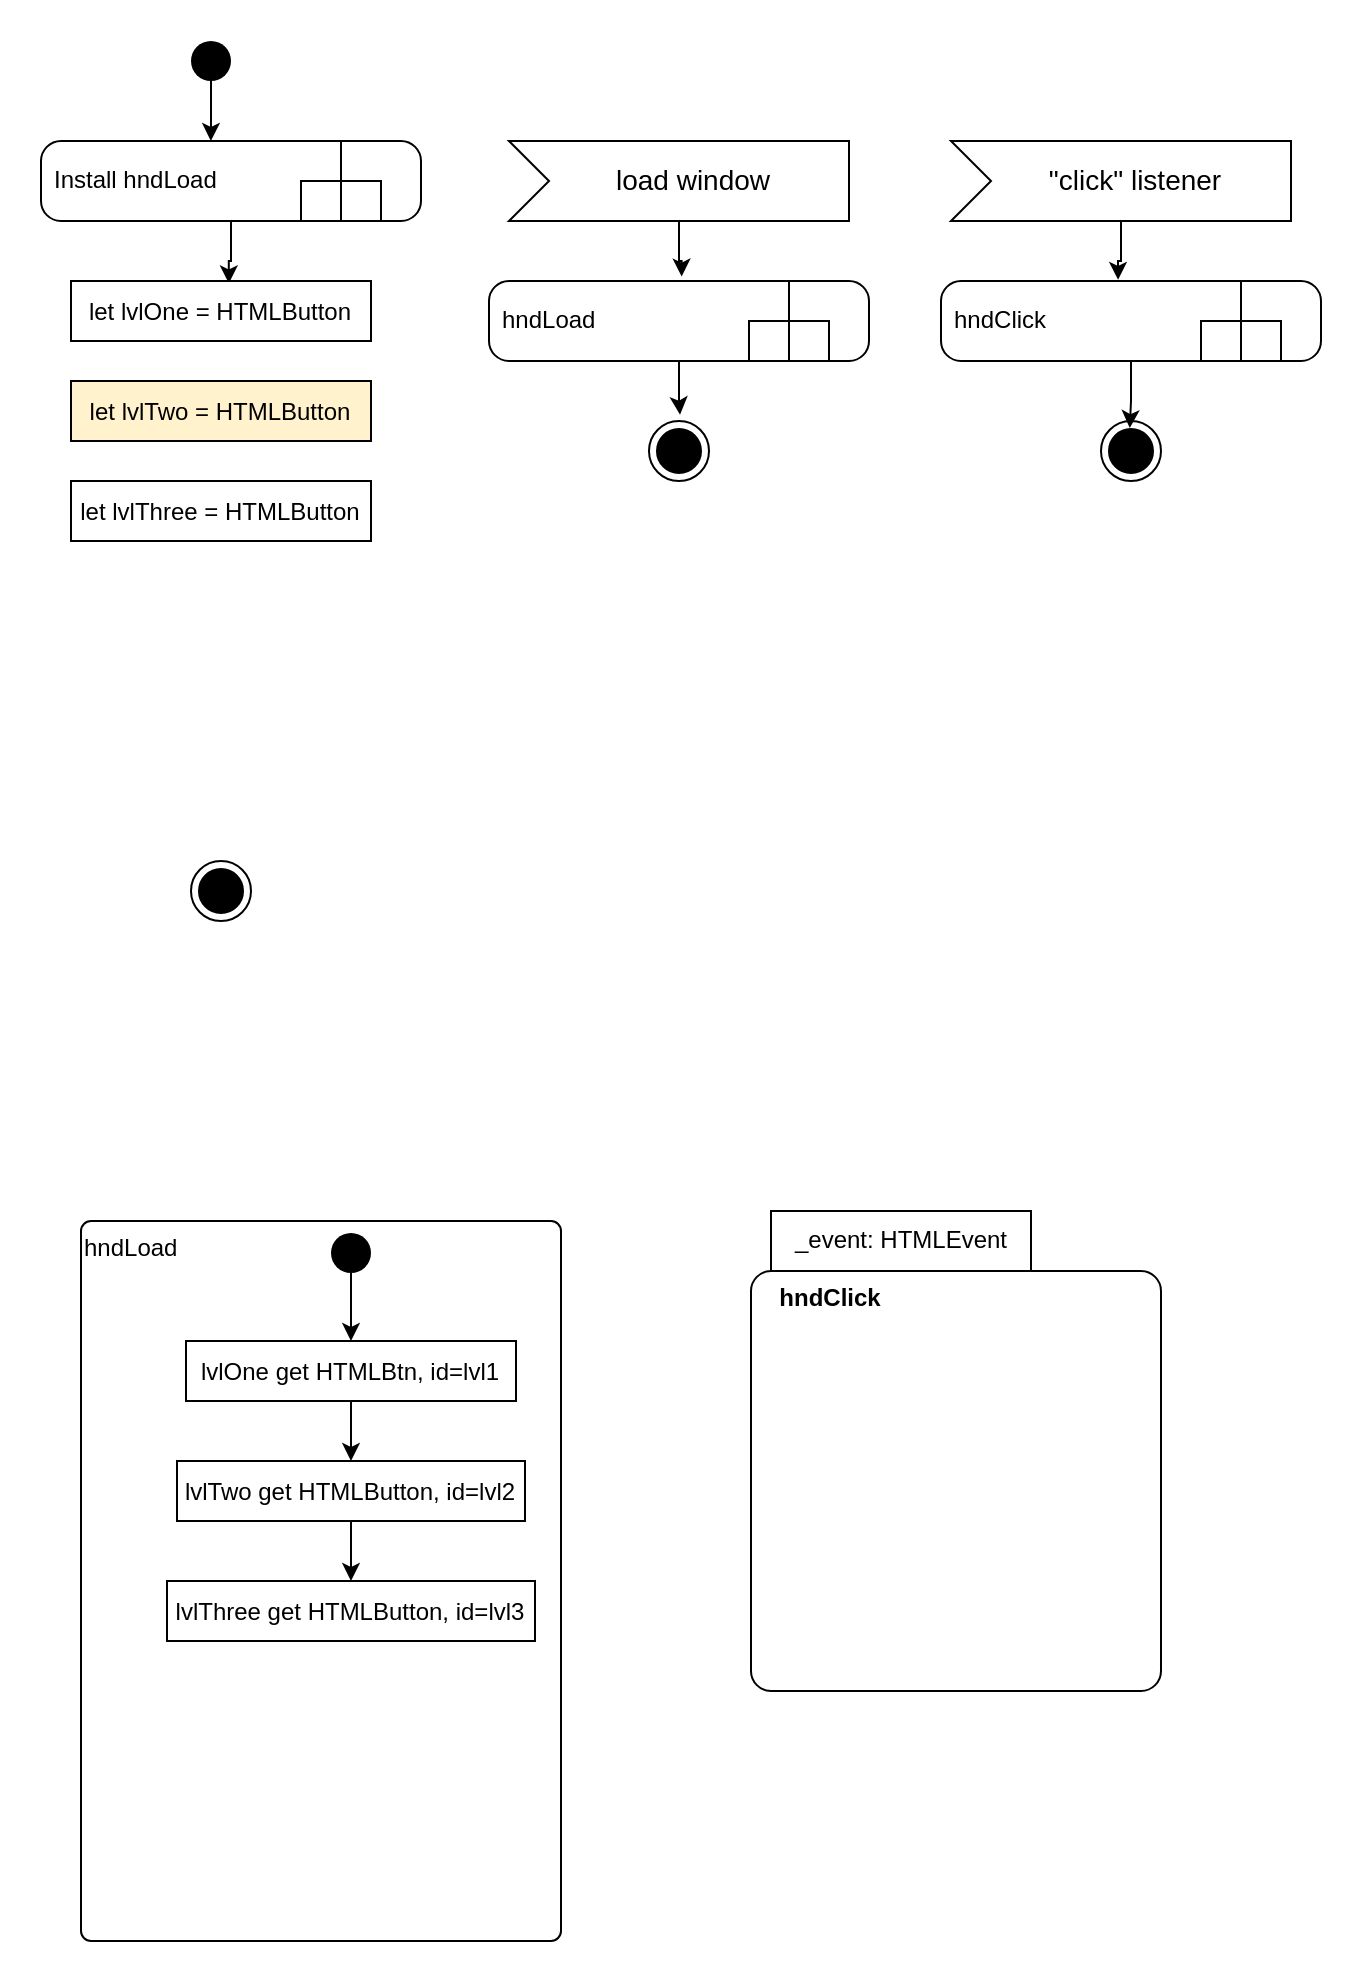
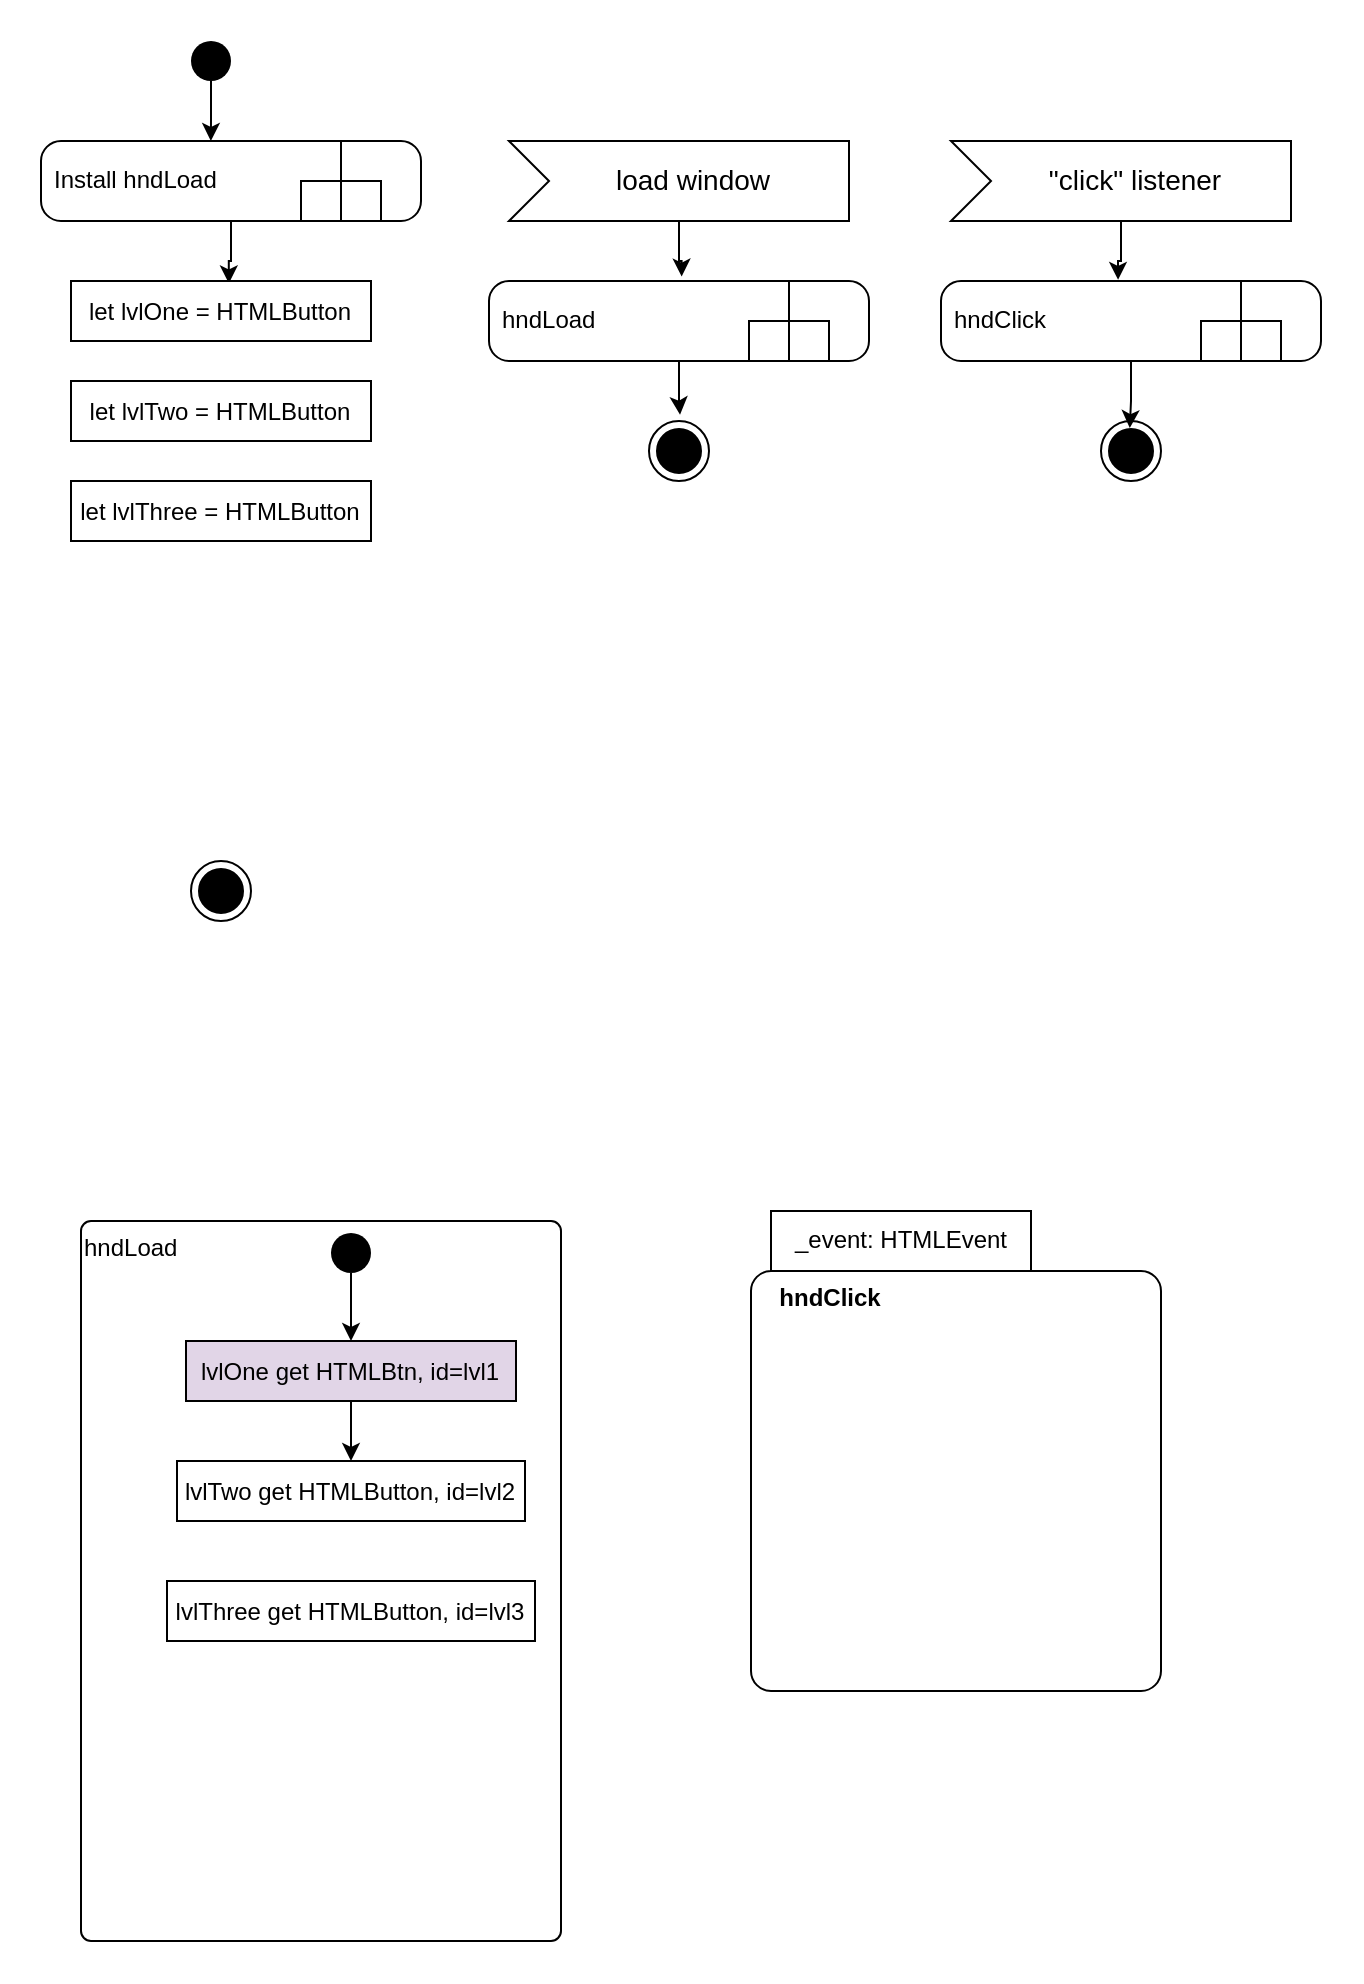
(221, 411) -> (221, 411)
(351, 1371) -> (351, 1371)
(351, 1558) -> none
